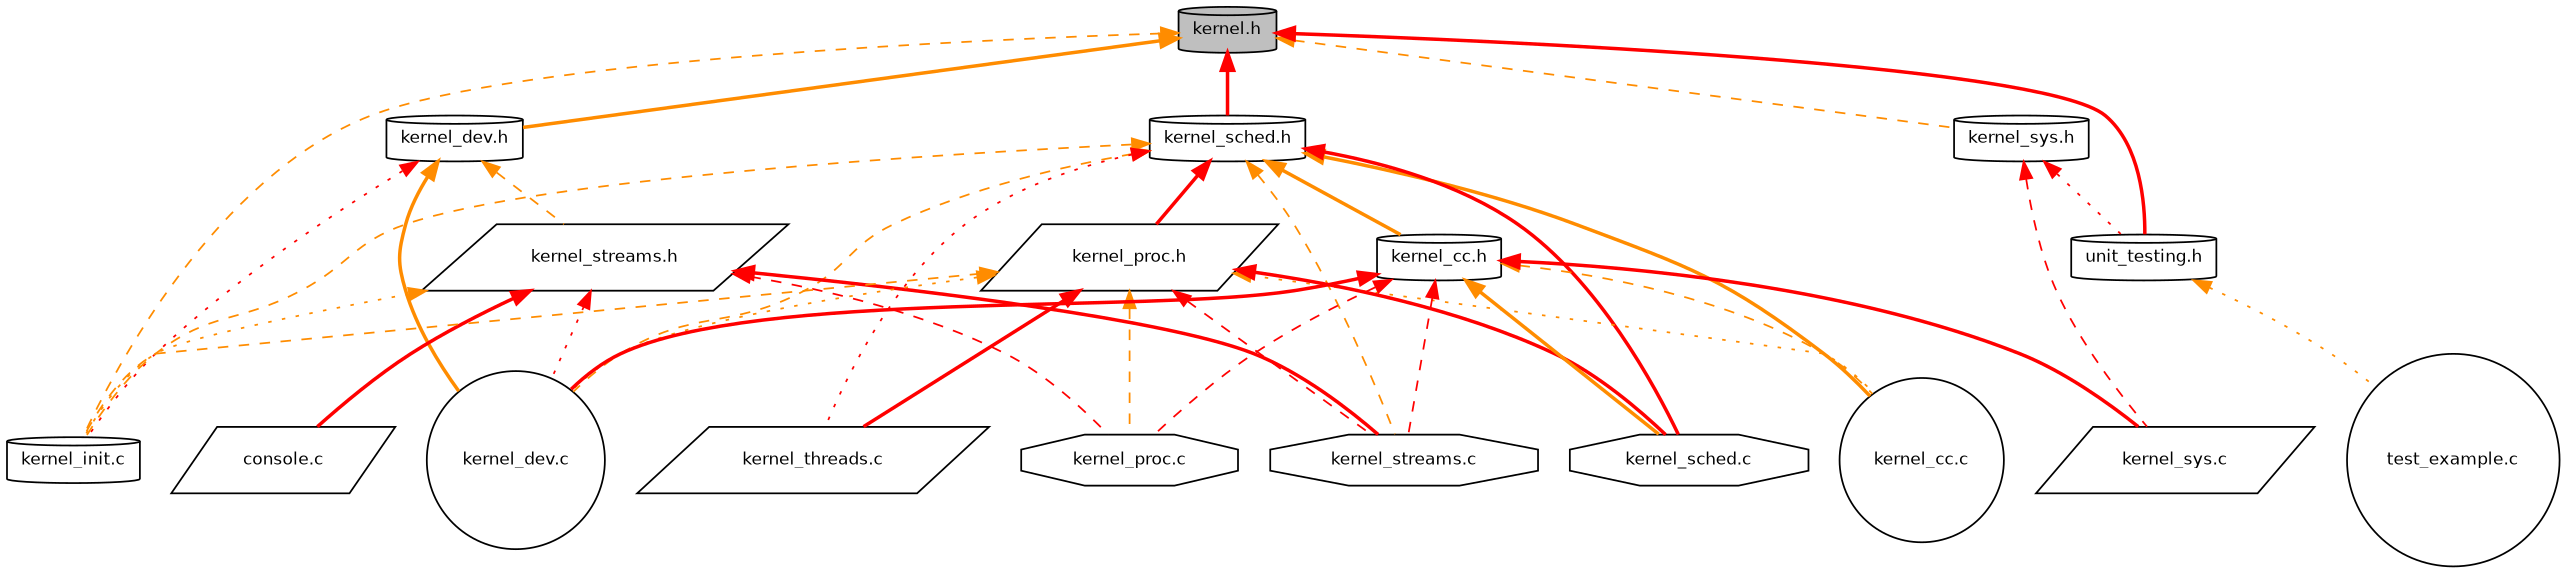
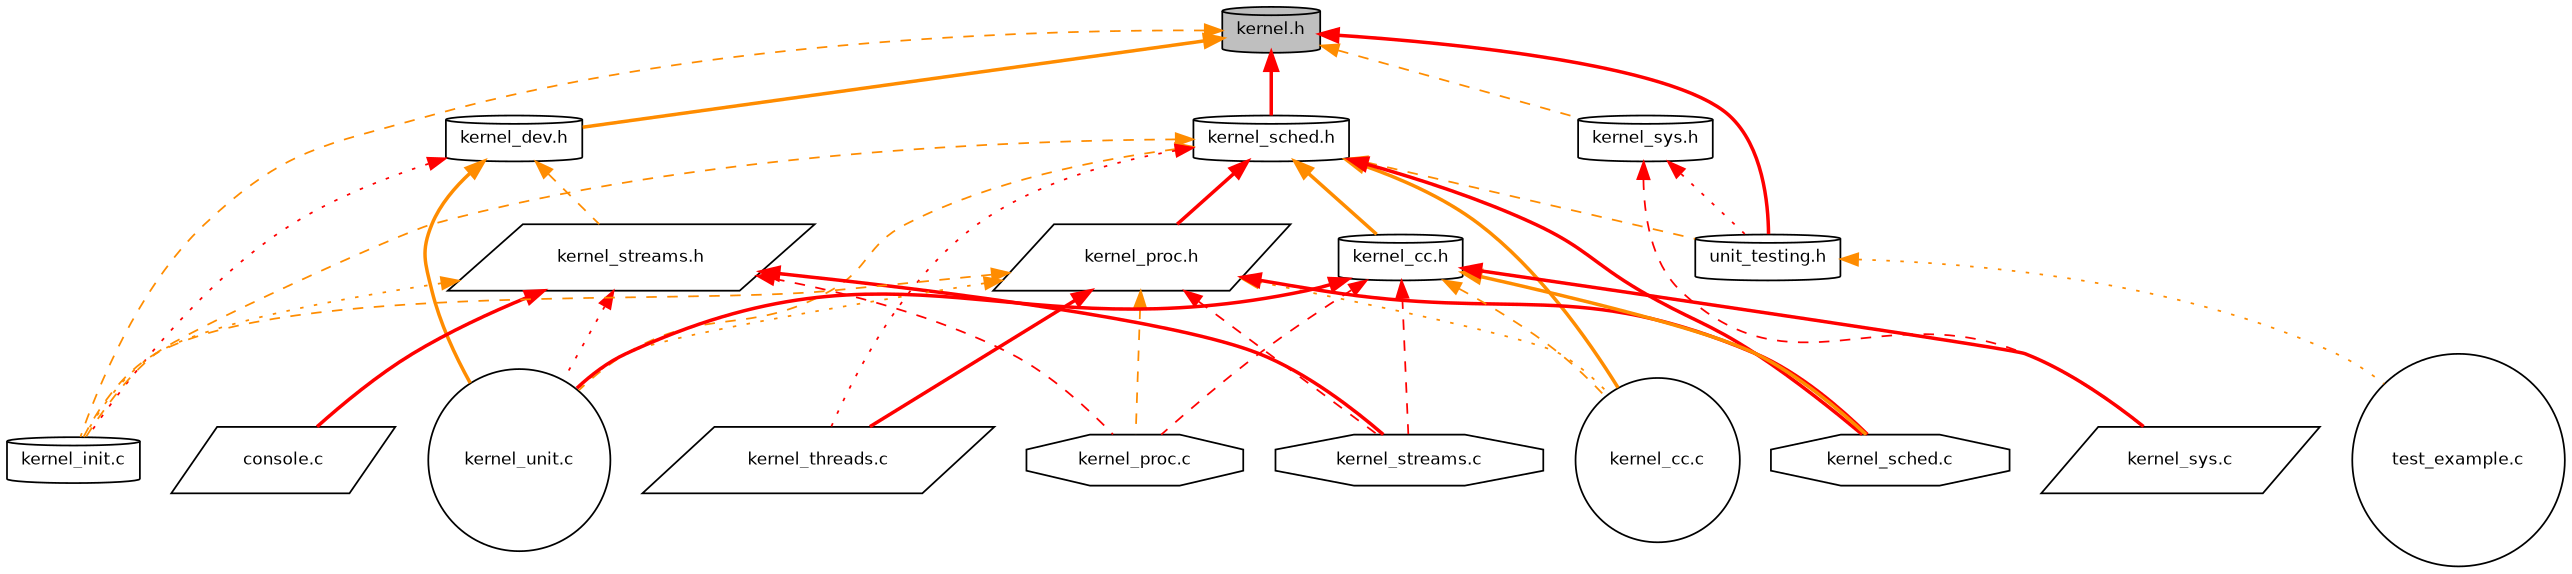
(1345, 319) -> (1531, 201)
(516, 460) -> (519, 460)
